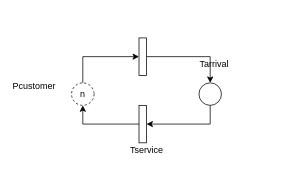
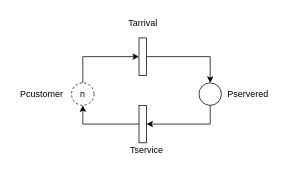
(214, 64) -> (143, 23)
(34, 87) -> (42, 94)
none -> (248, 94)
